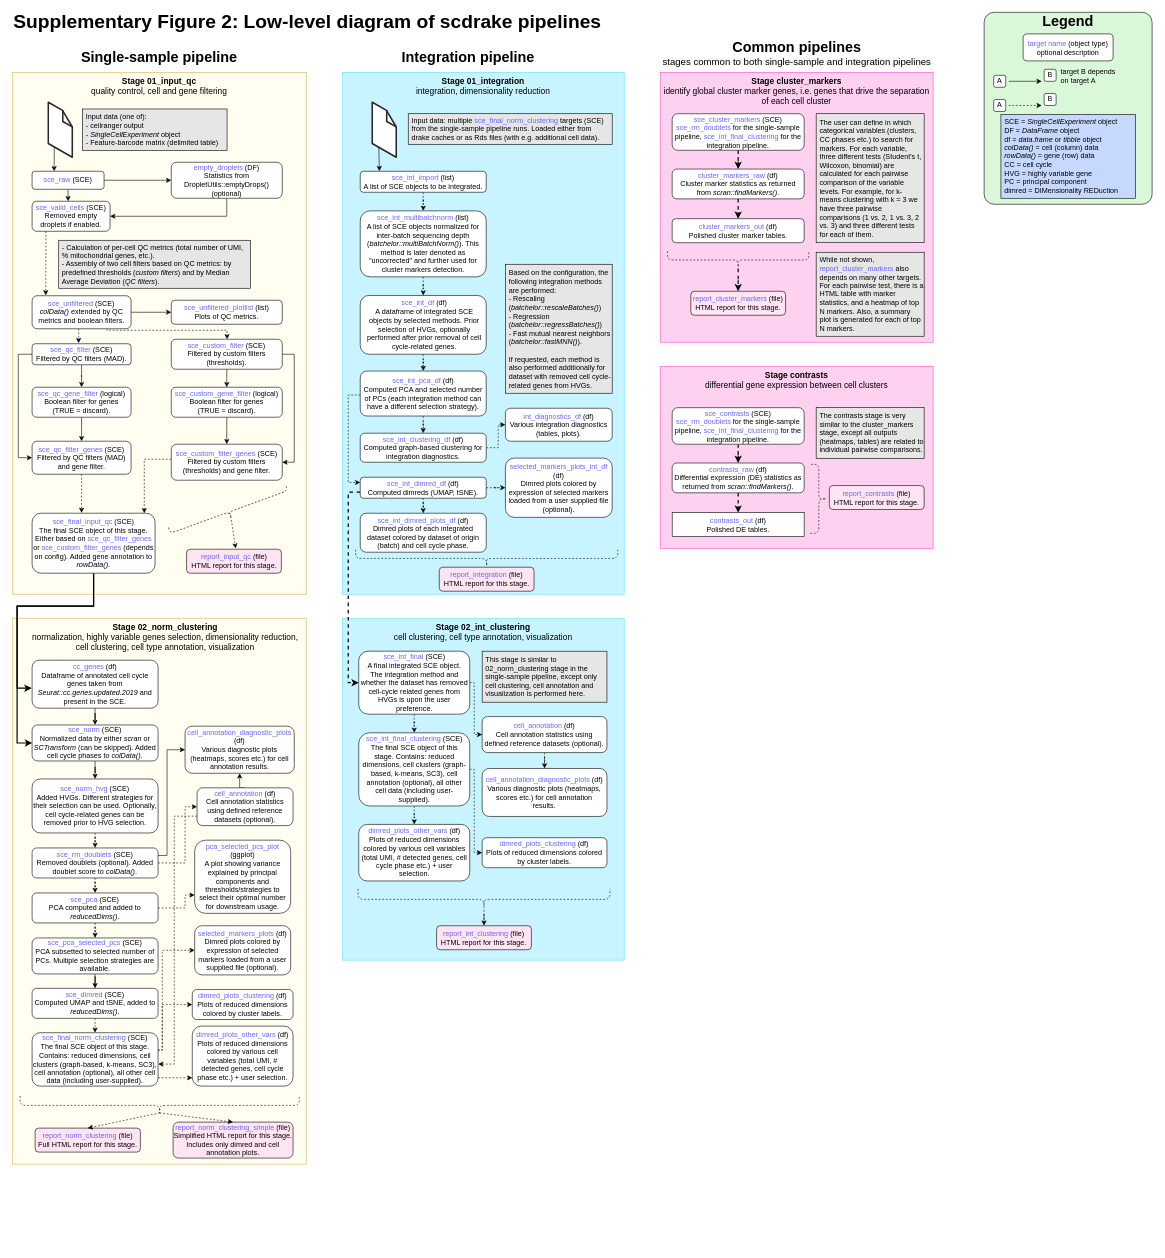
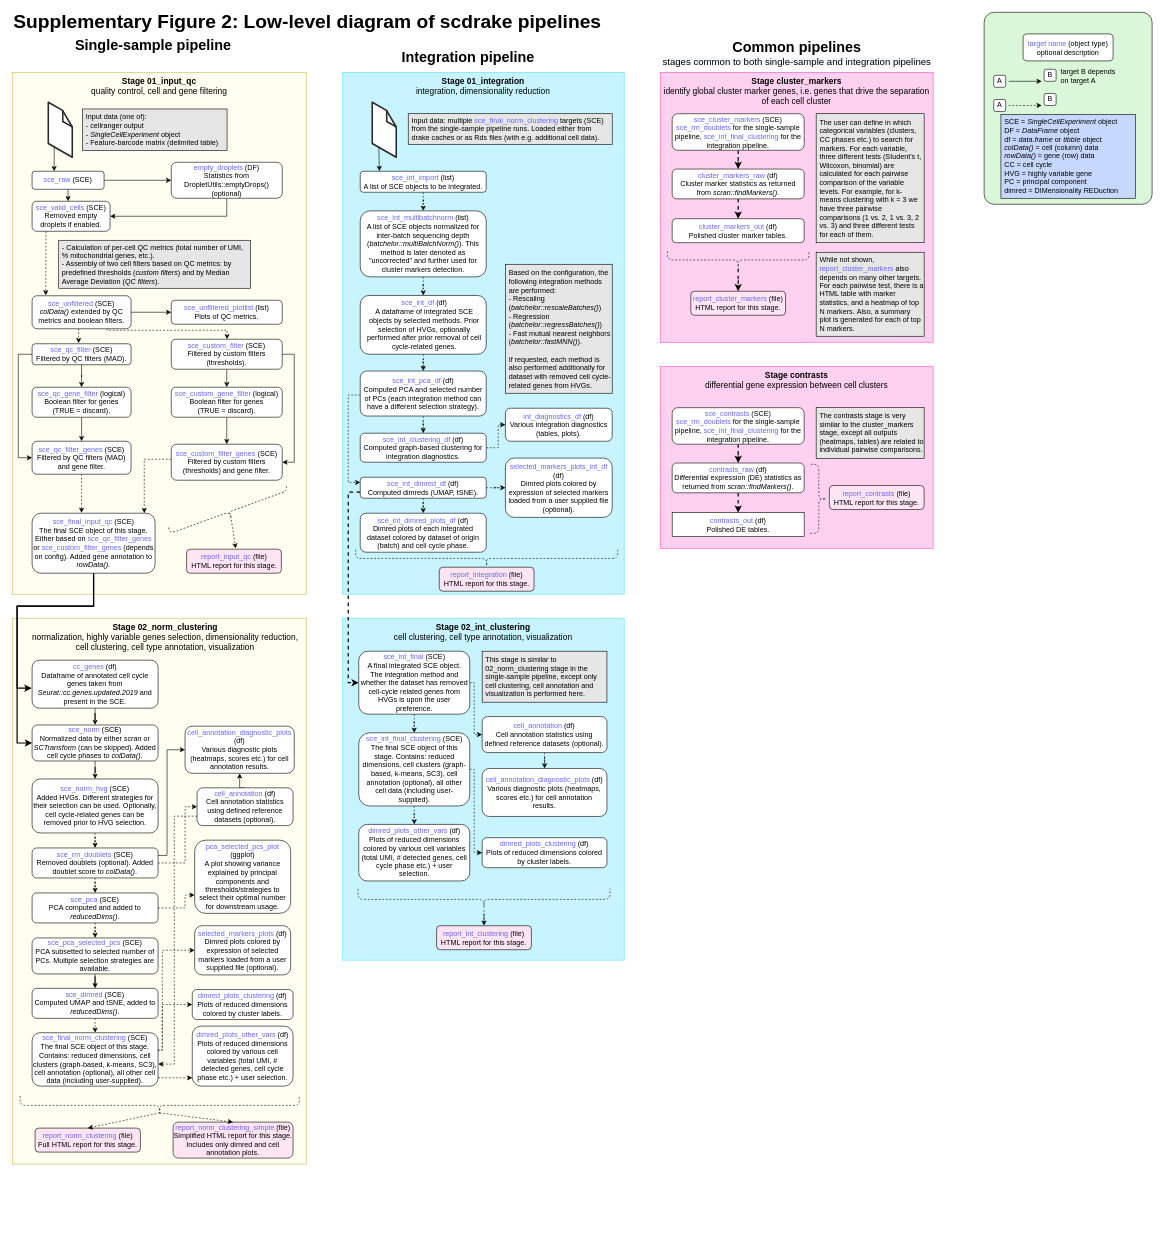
(1068, 21) -> none
(159, 58) -> (153, 46)
